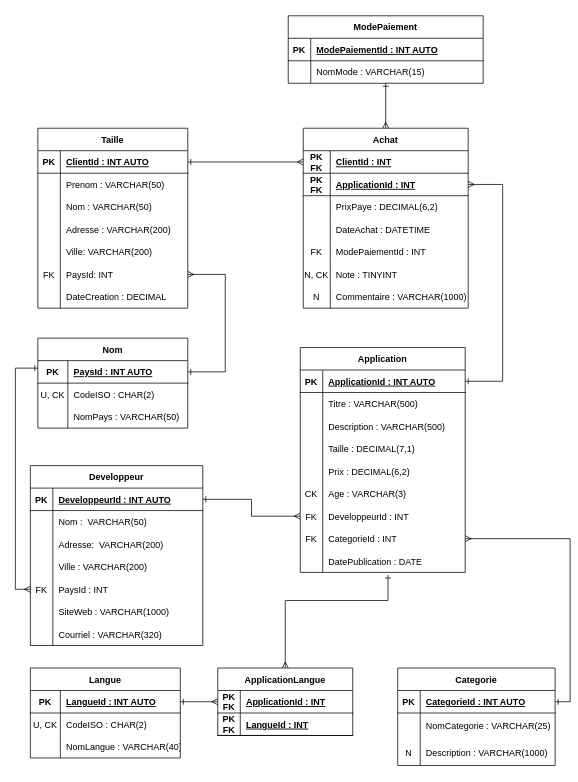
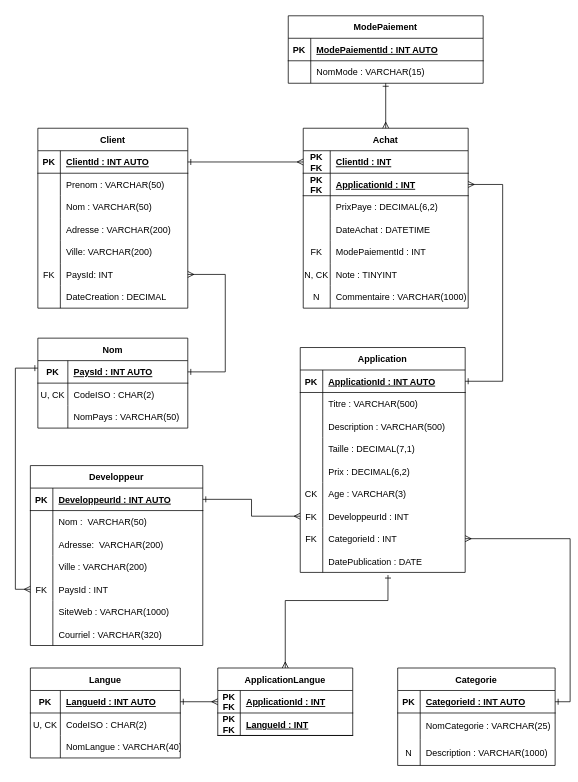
(113, 140) -> (113, 140)
